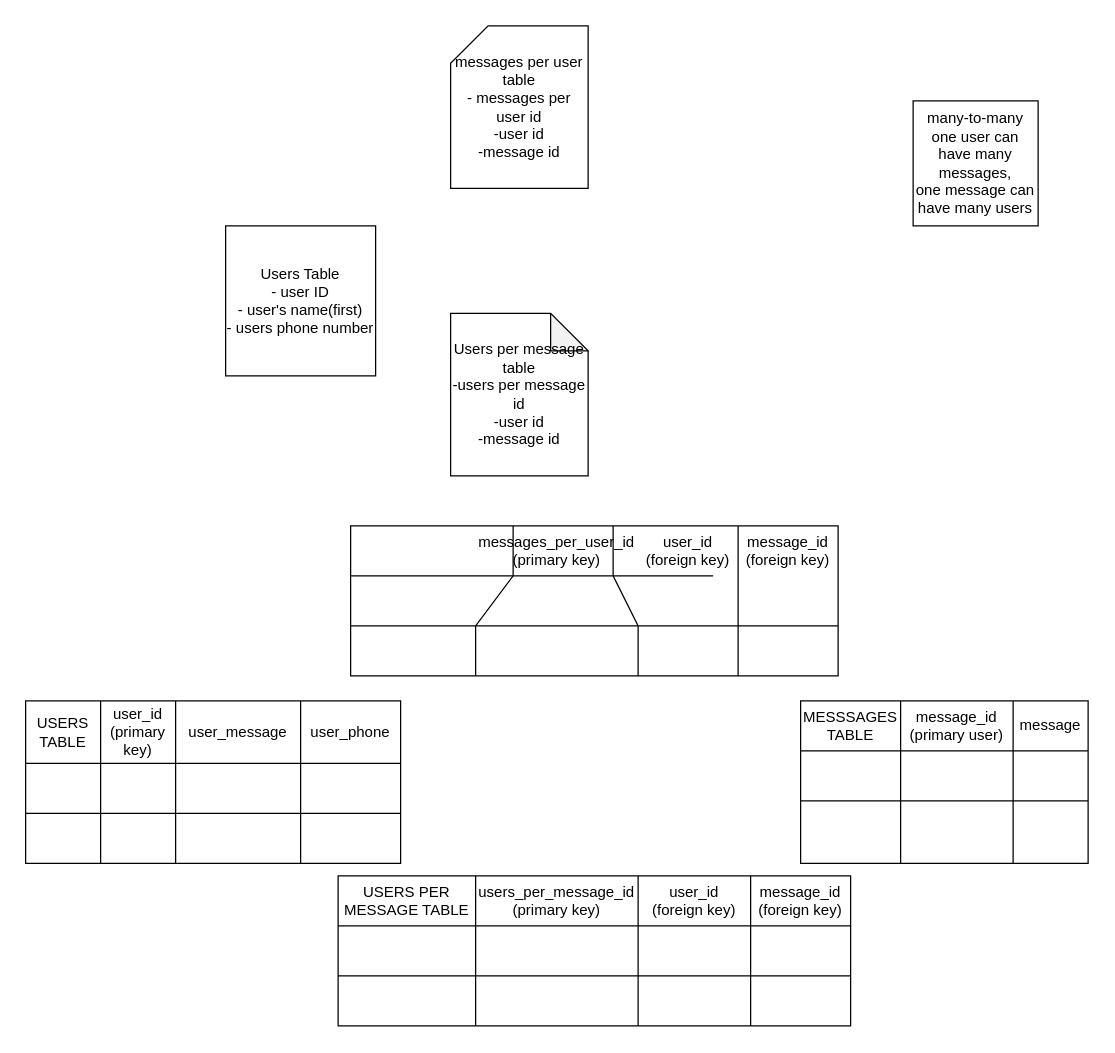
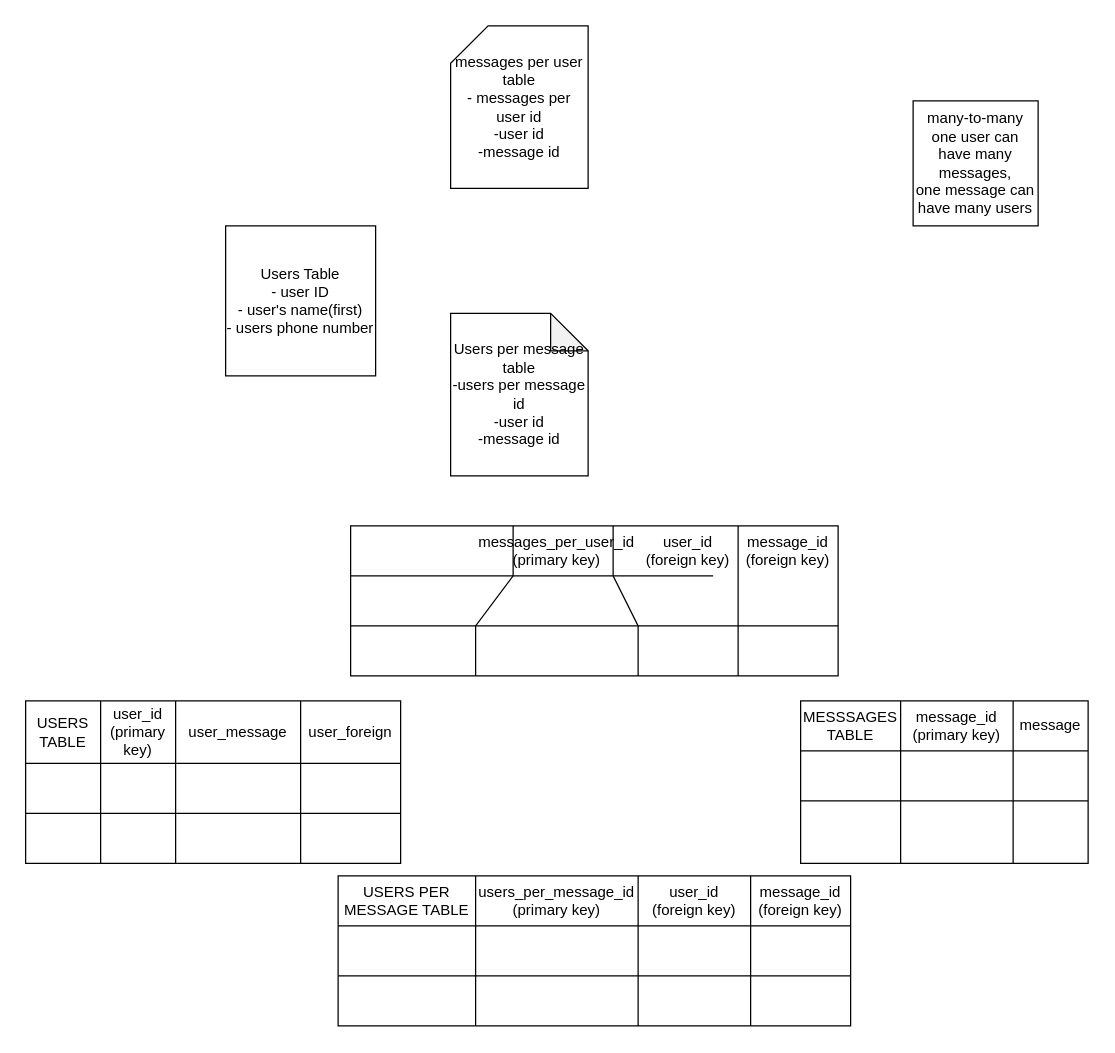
(957, 726) -> (957, 726)
(351, 732) -> (351, 732)
